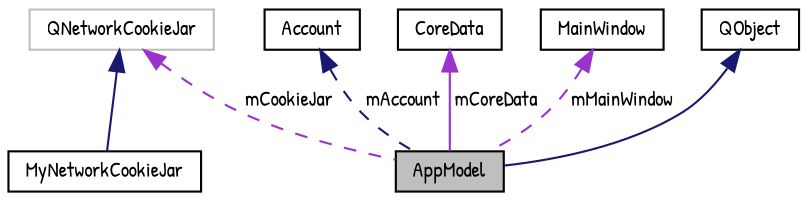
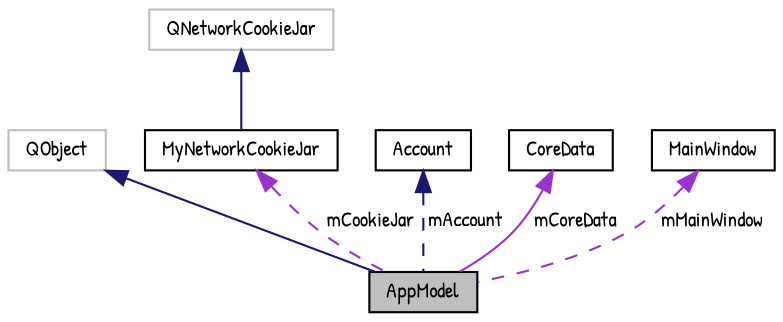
(750, 30) -> (57, 150)
(272, 125) -> (324, 235)
